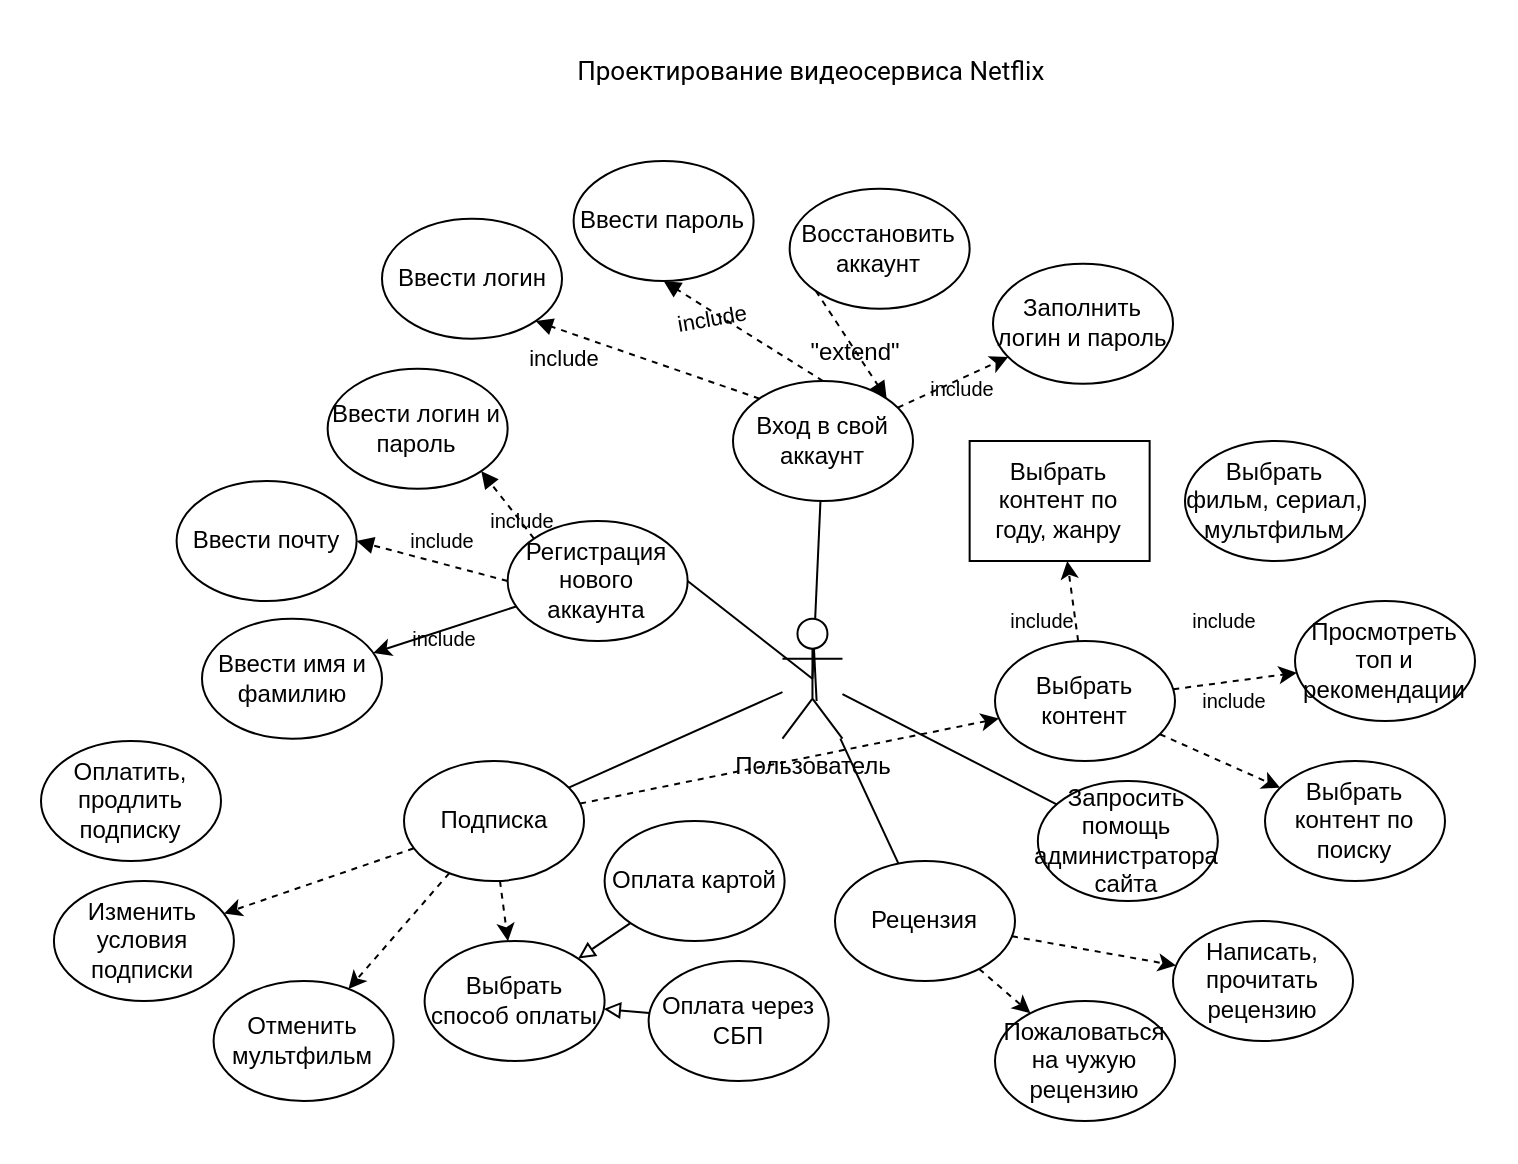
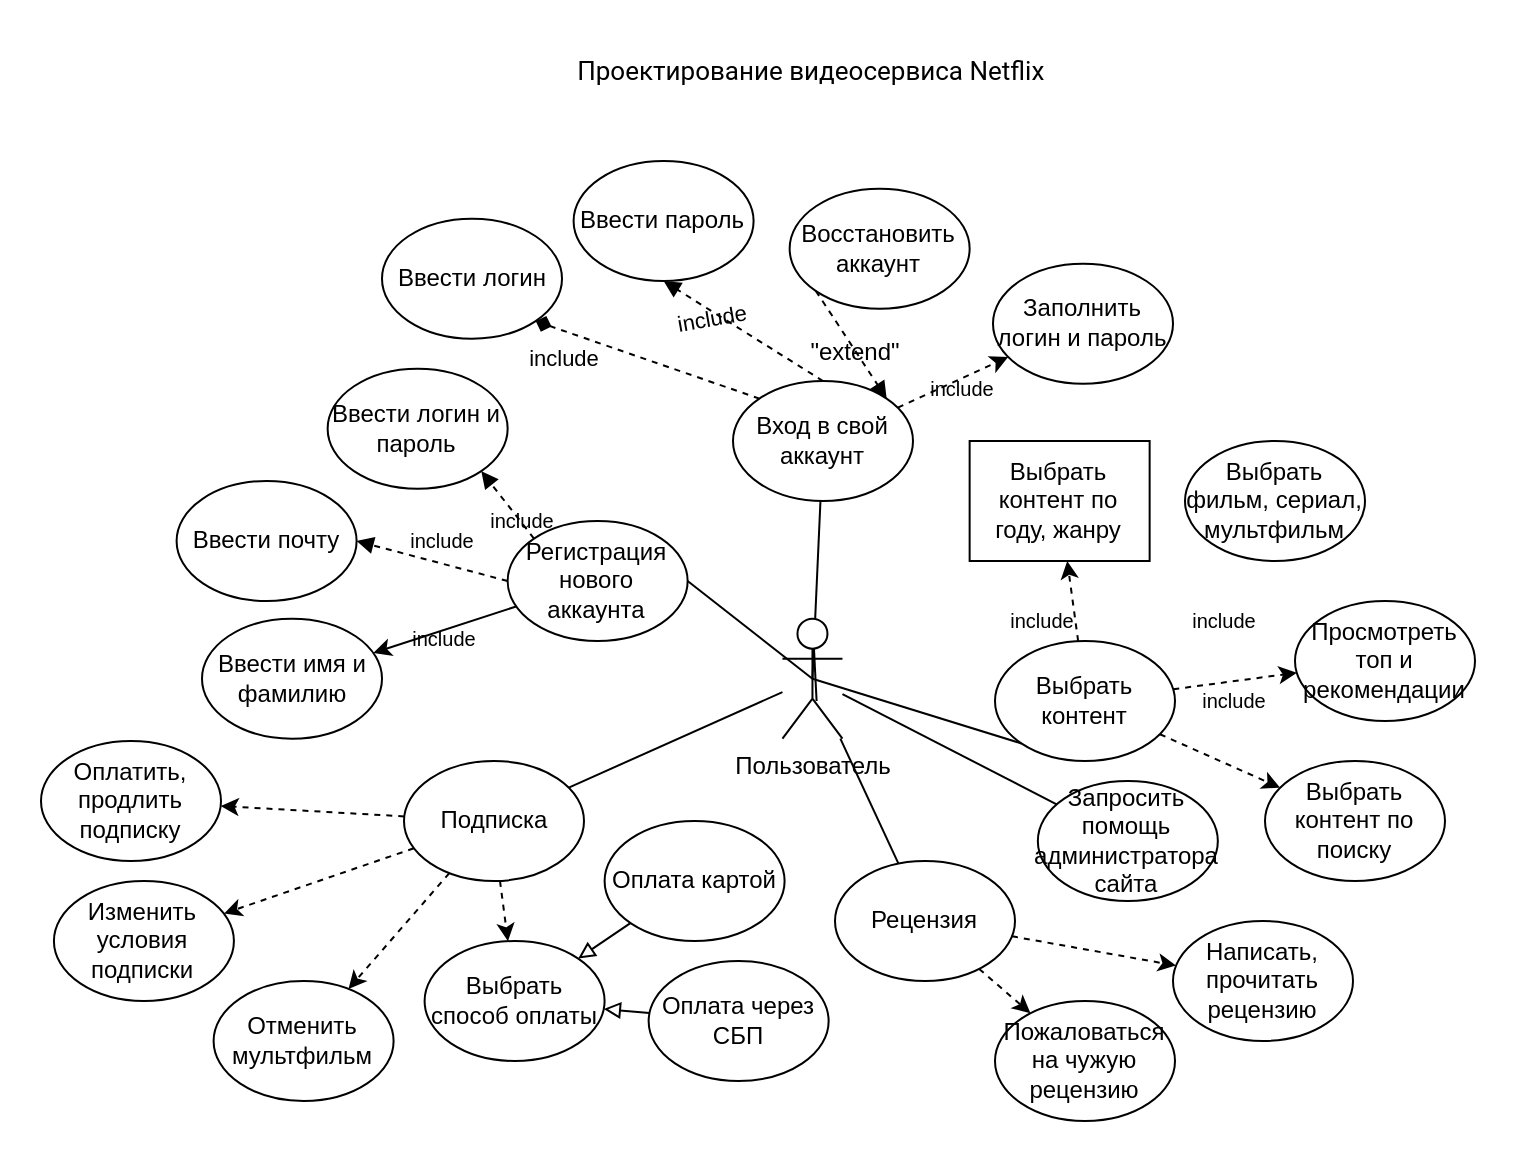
(552, 327) -> (552, 327)
none -> (889, 702)
(711, 777) -> (319, 812)
